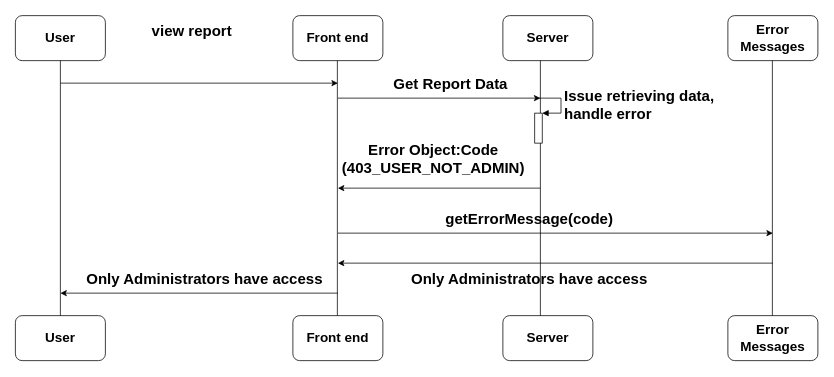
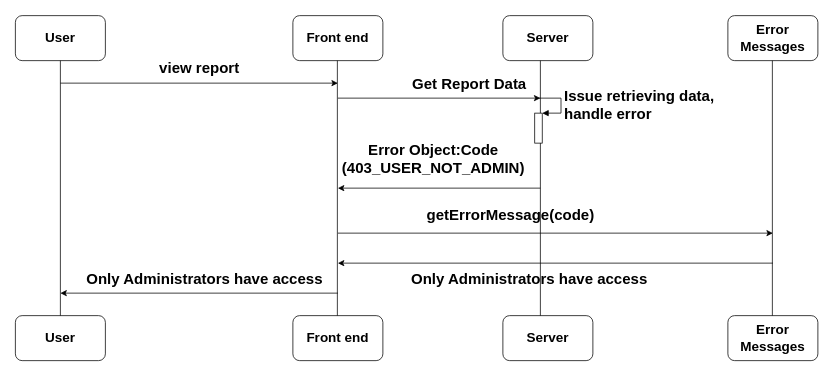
(192, 30) -> (199, 68)
(450, 83) -> (469, 83)
(529, 218) -> (510, 214)
